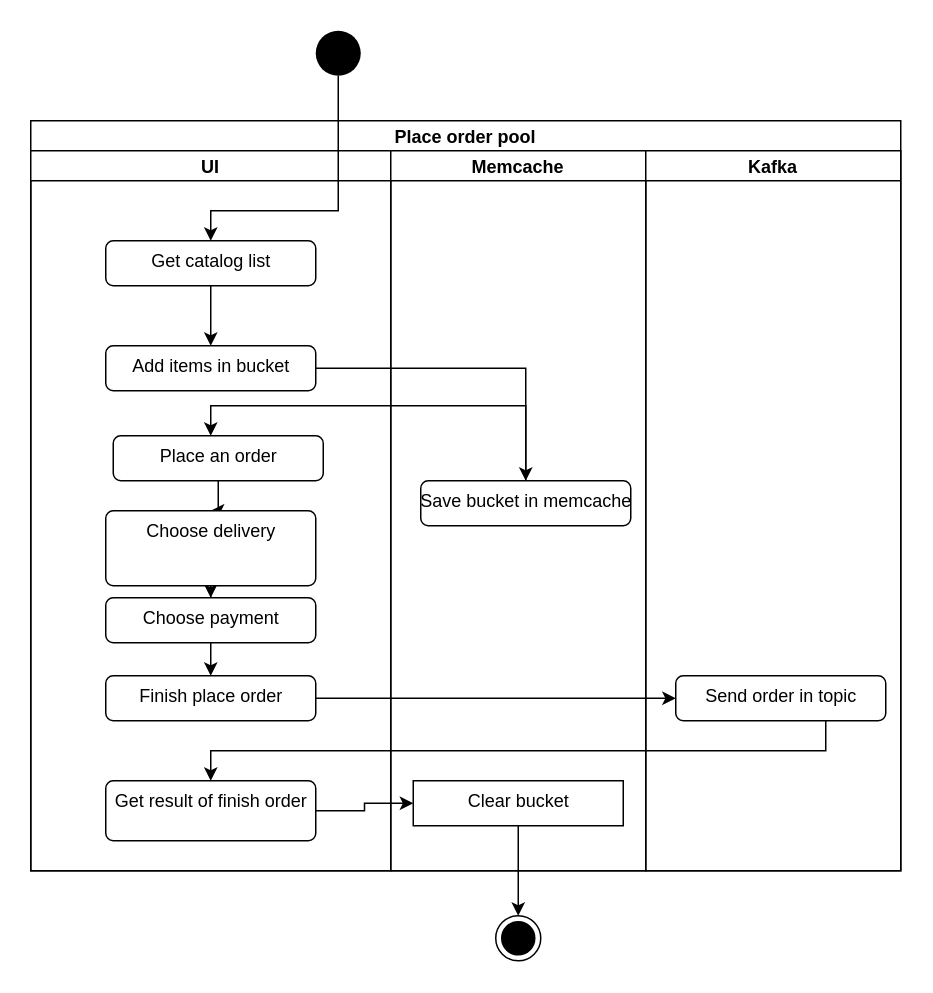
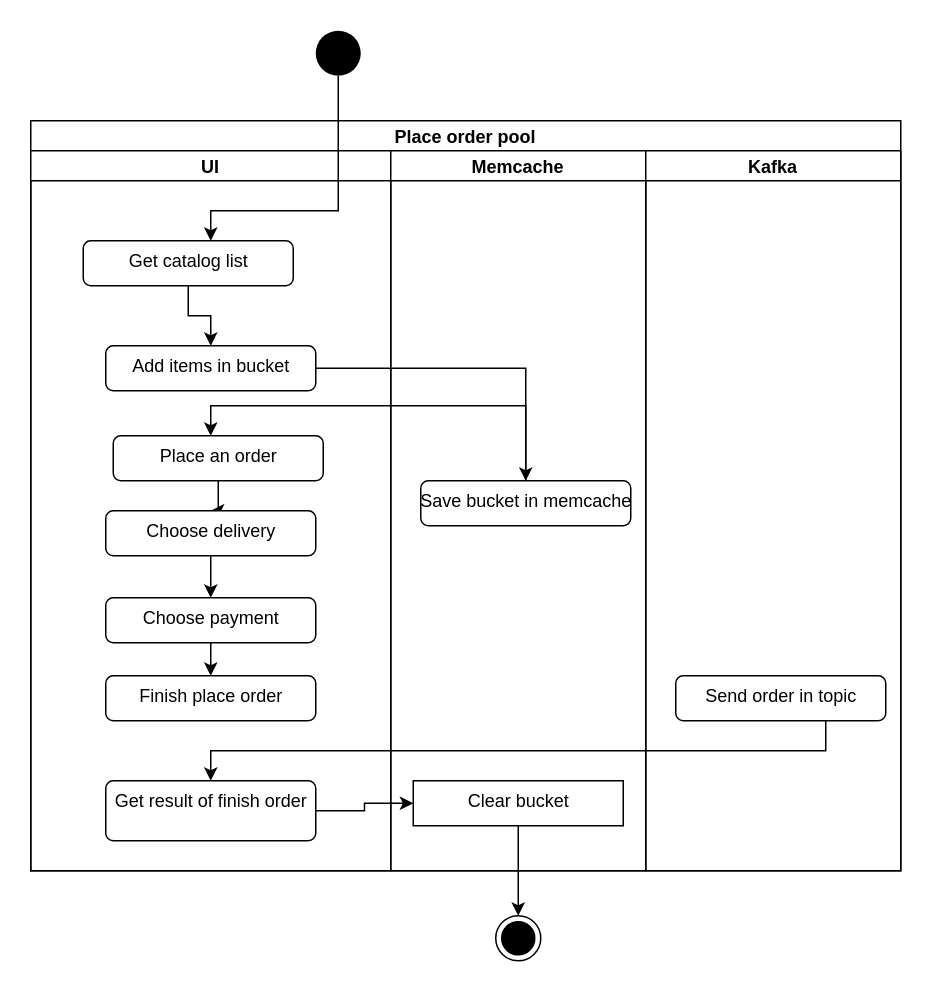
(211, 263) -> (188, 263)
(211, 548) -> (211, 533)
(491, 698) -> none
